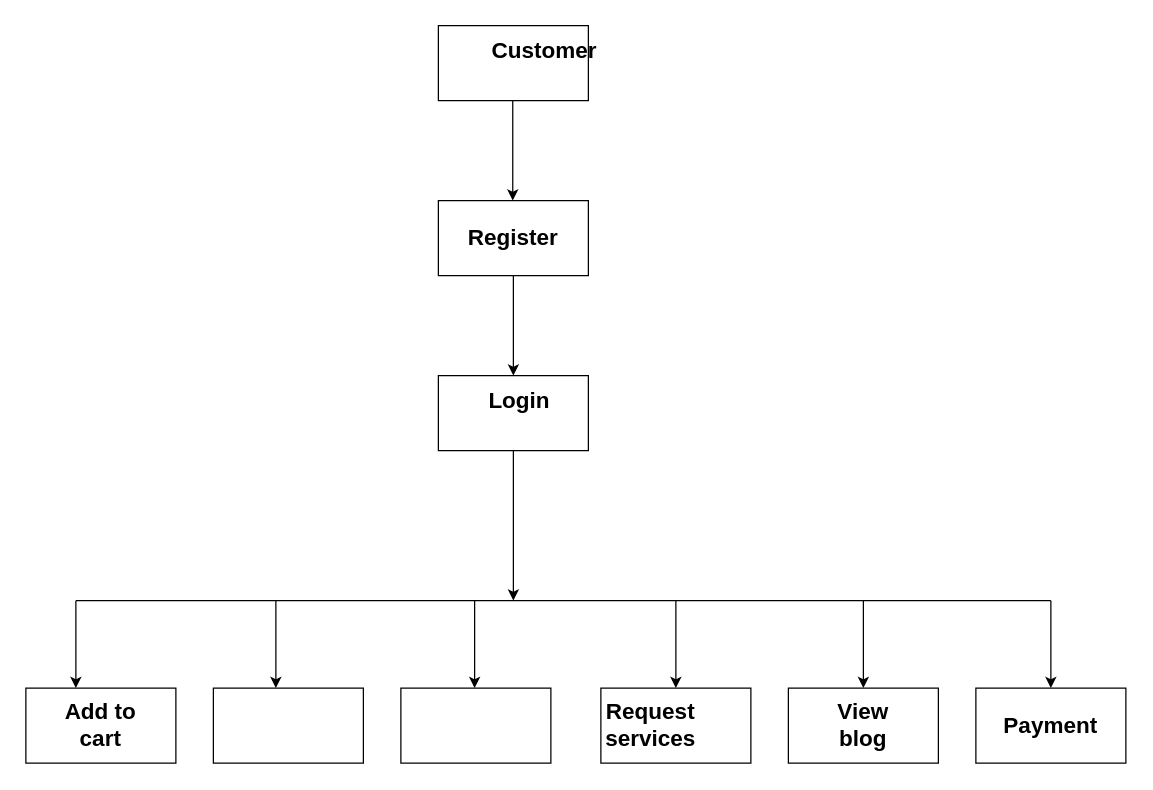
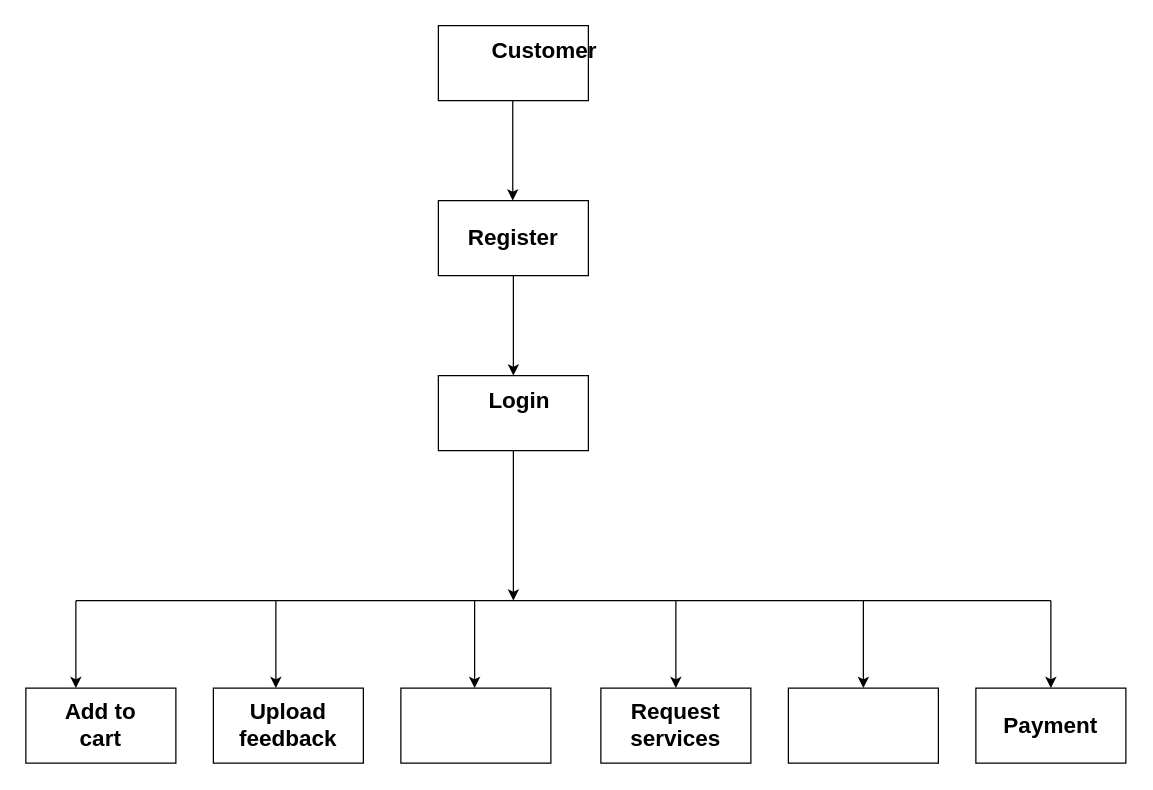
none -> (288, 726)
(651, 726) -> (676, 726)
(863, 726) -> none
